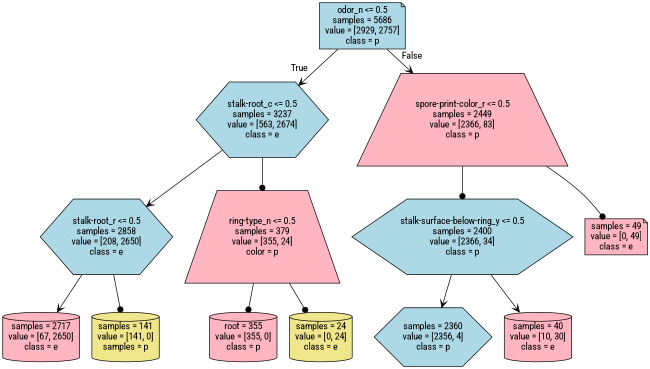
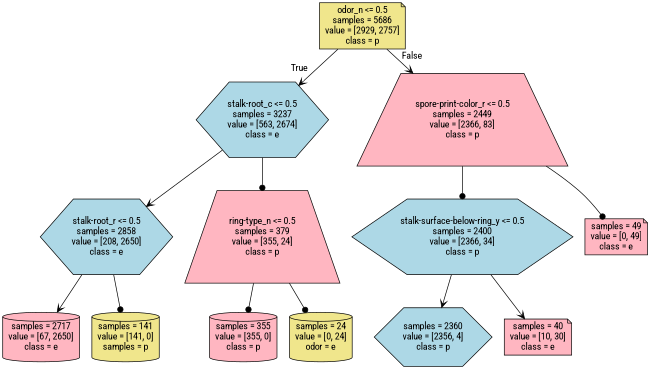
(362, 26) -> (362, 26)
(262, 237) -> (262, 237)
(243, 337) -> (243, 337)
(321, 337) -> (321, 337)
(538, 337) -> (538, 337)
